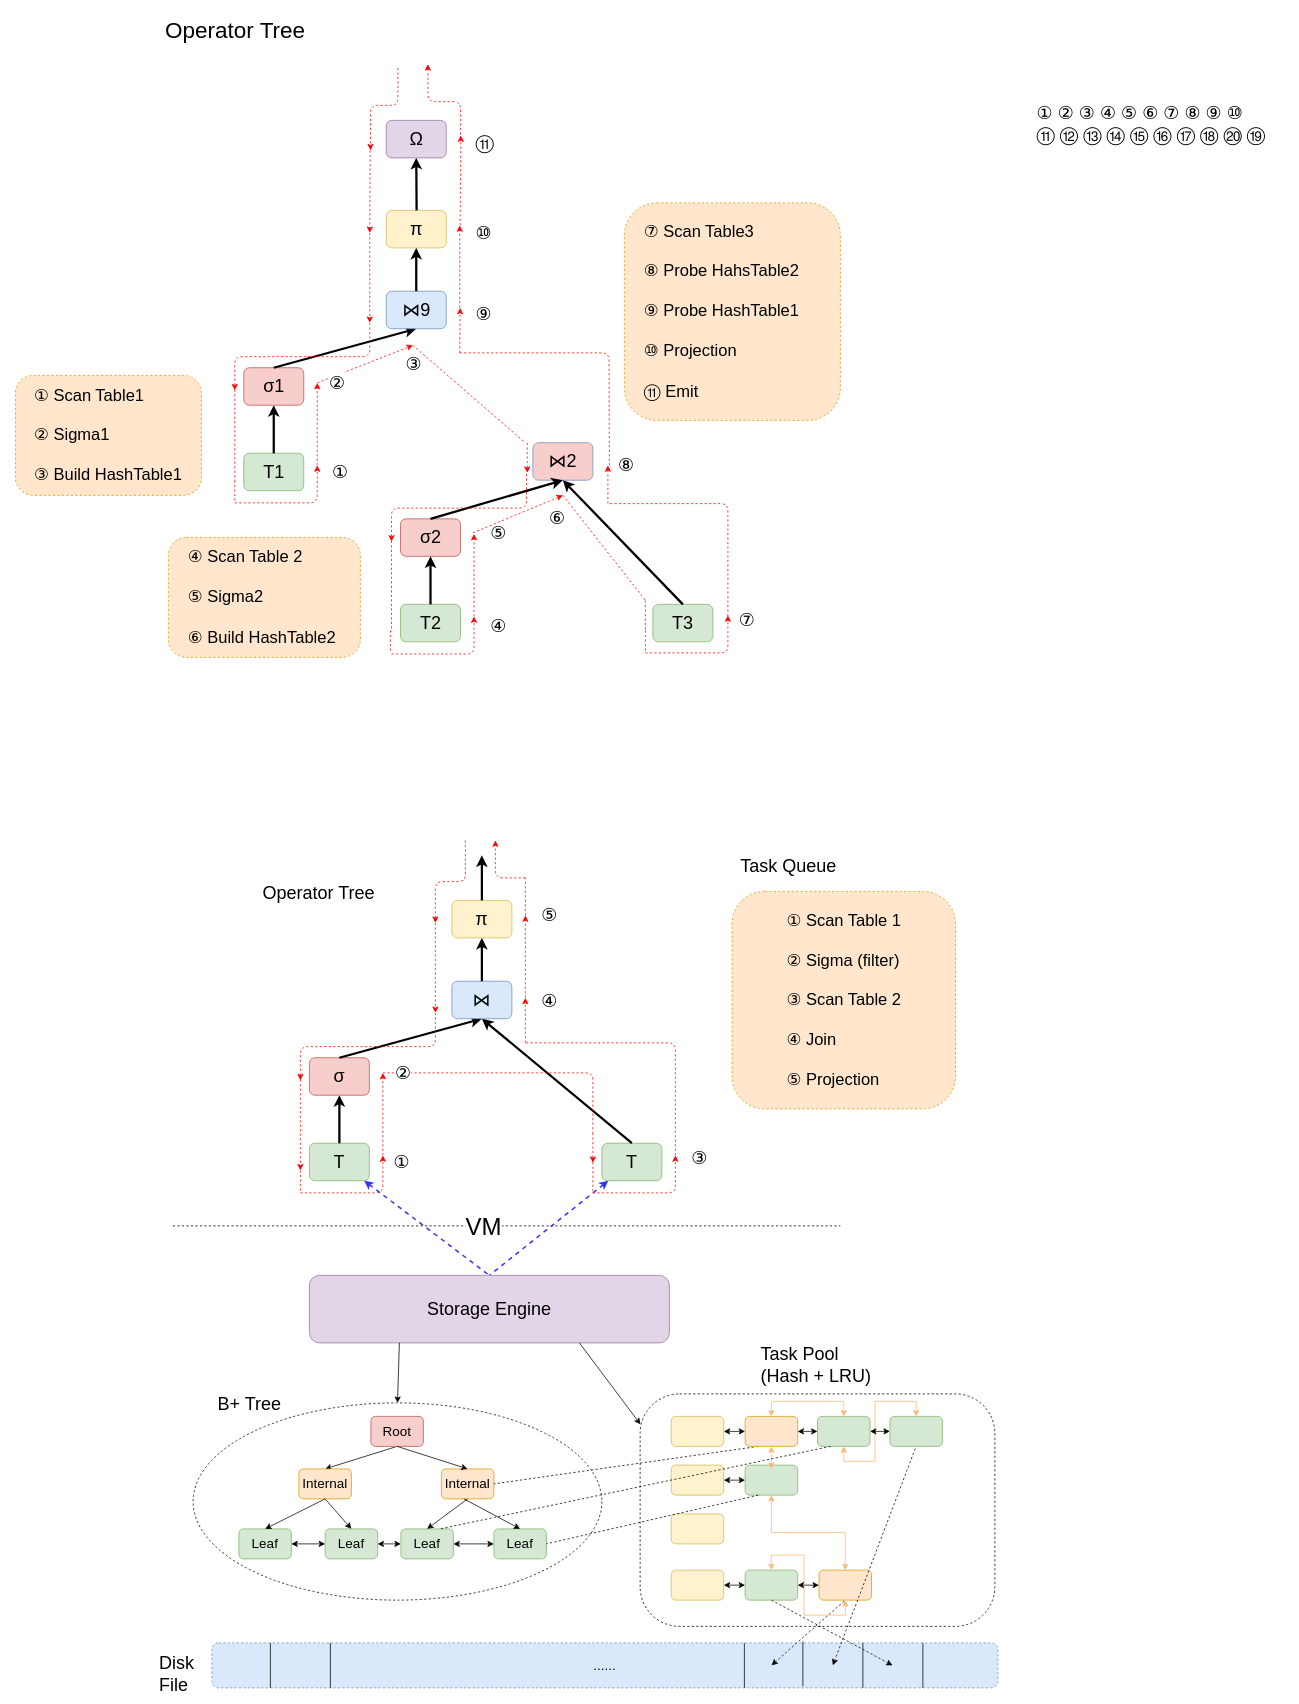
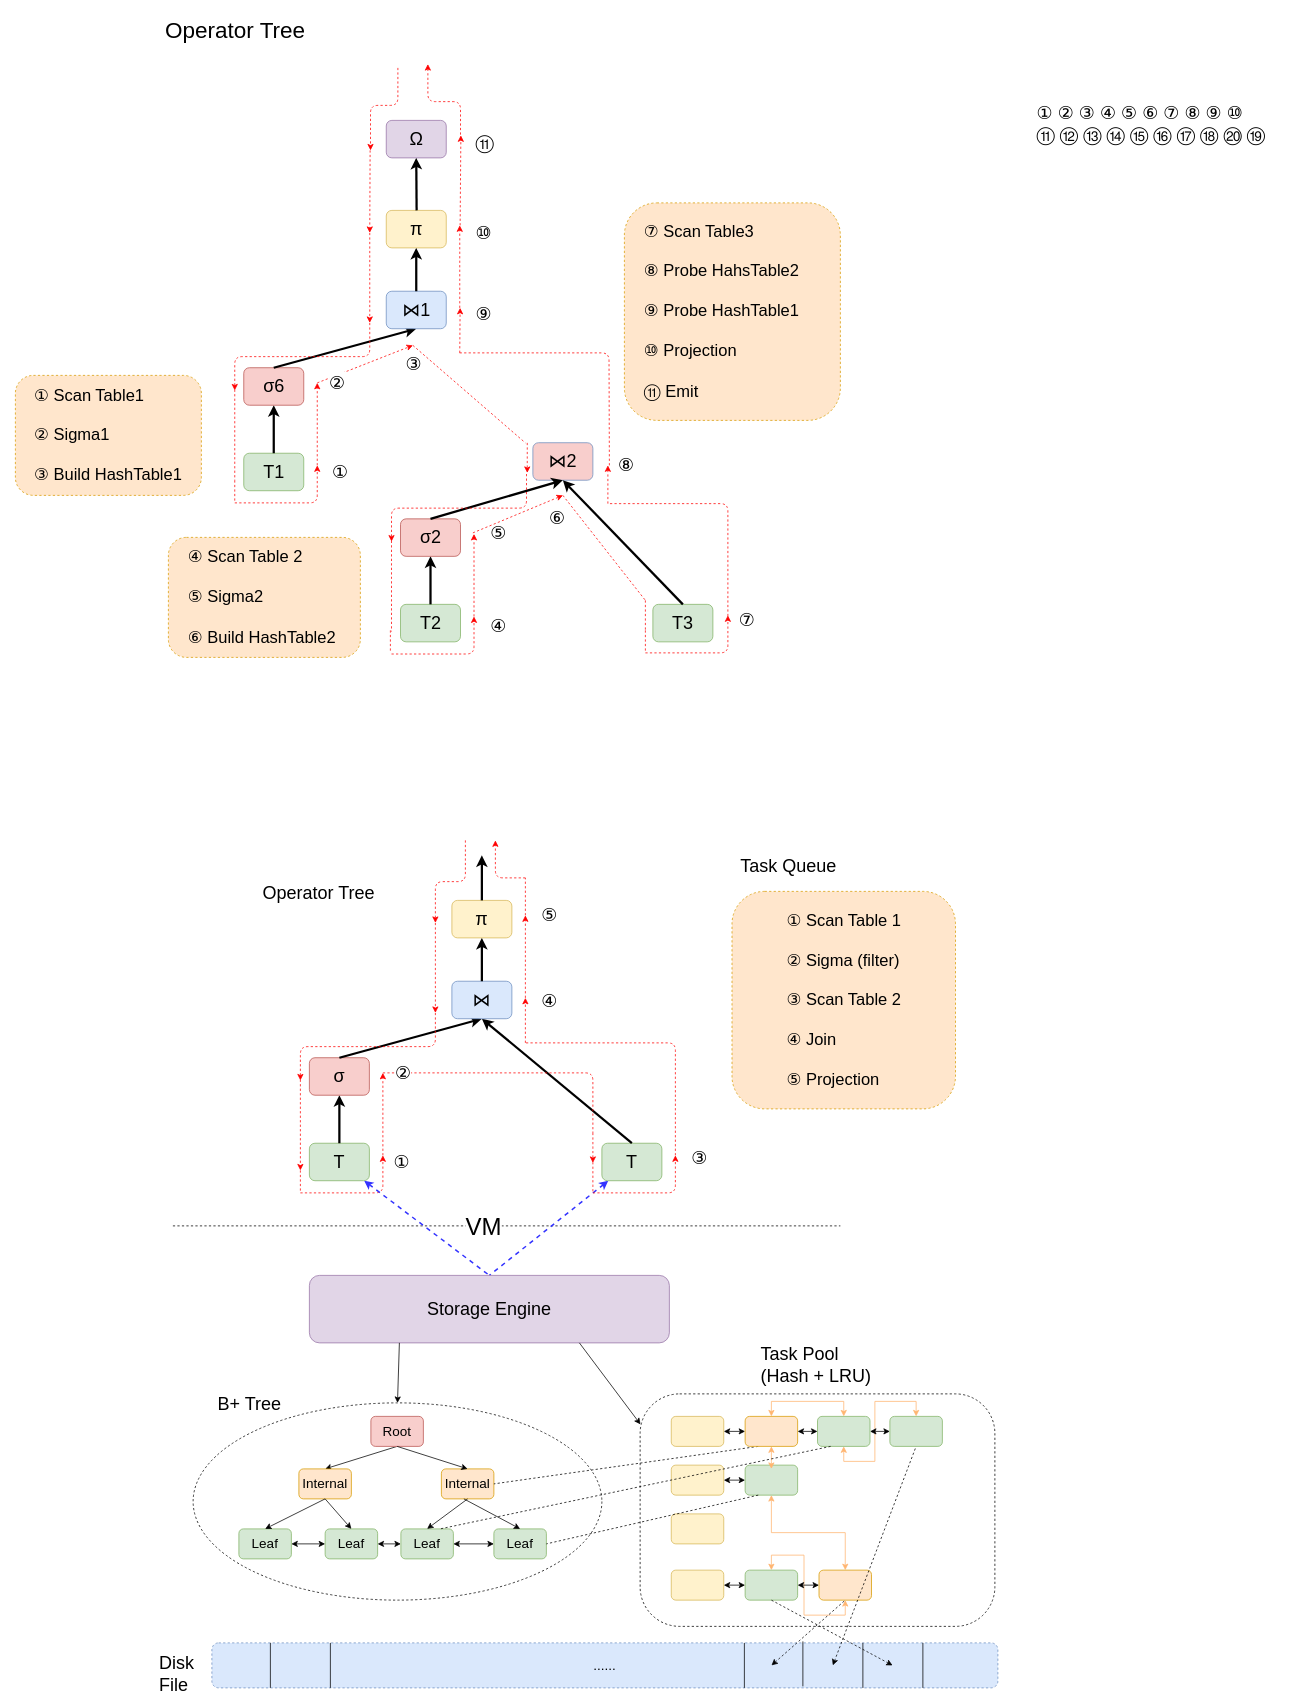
(417, 310) -> (417, 310)
(274, 387) -> (274, 387)
